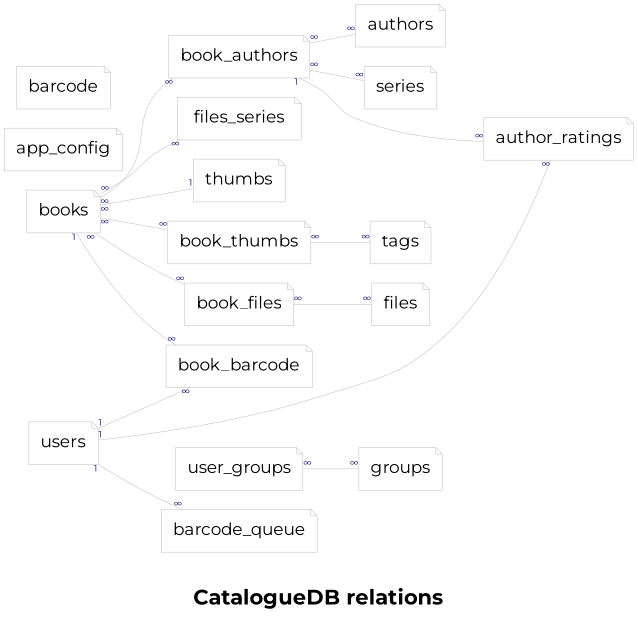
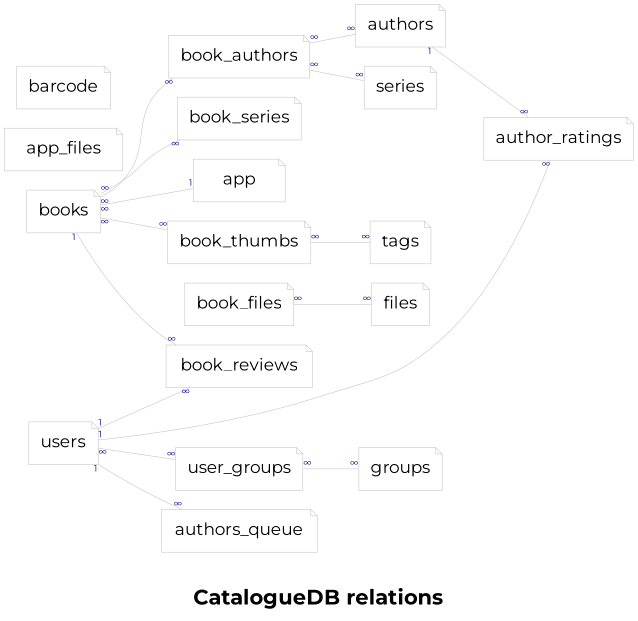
(239, 119) -> (239, 119)
(384, 128) -> (481, 82)
(64, 150) -> (64, 150)
(239, 181) -> (239, 181)
(139, 261) -> none
(239, 366) -> (239, 366)
none -> (137, 454)
(239, 531) -> (239, 531)
